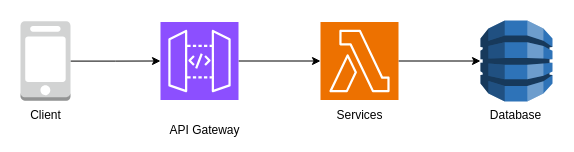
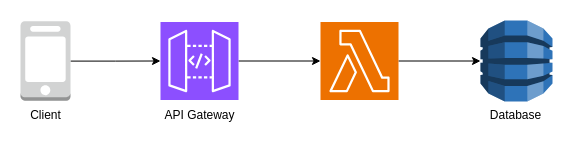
(360, 115) -> none
(205, 130) -> (200, 115)
